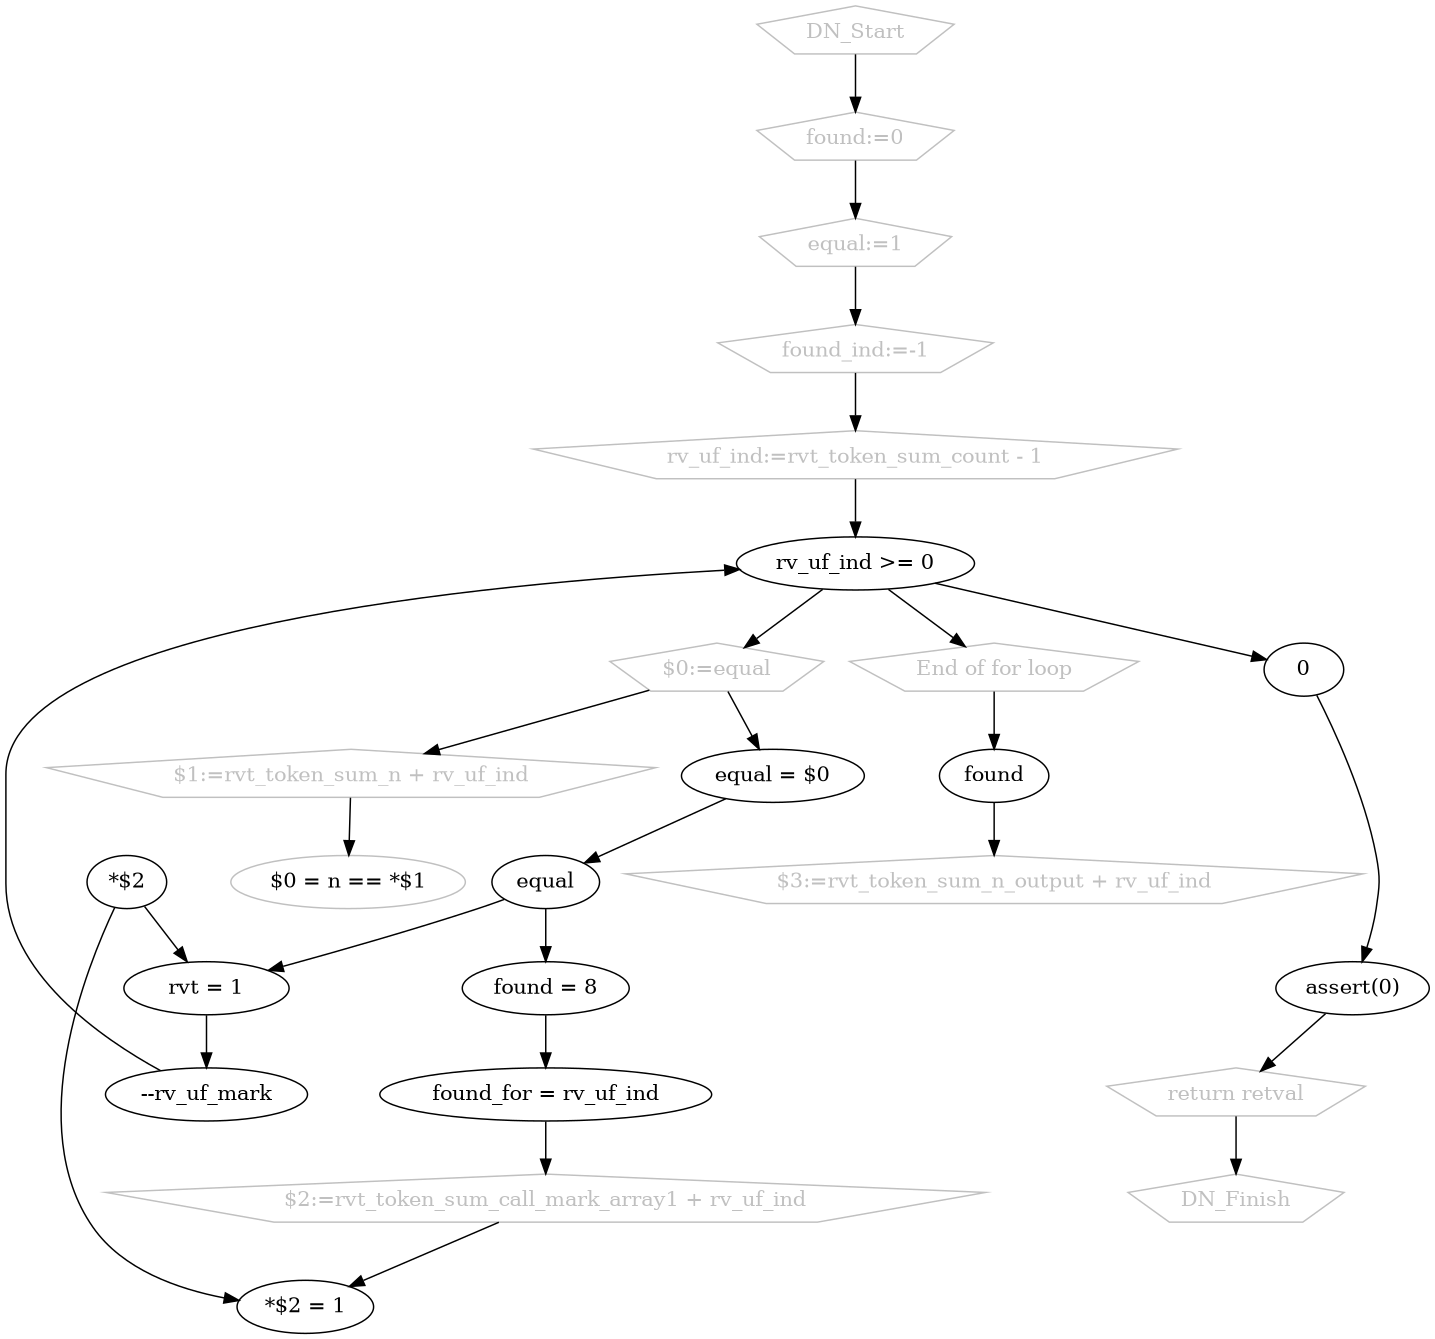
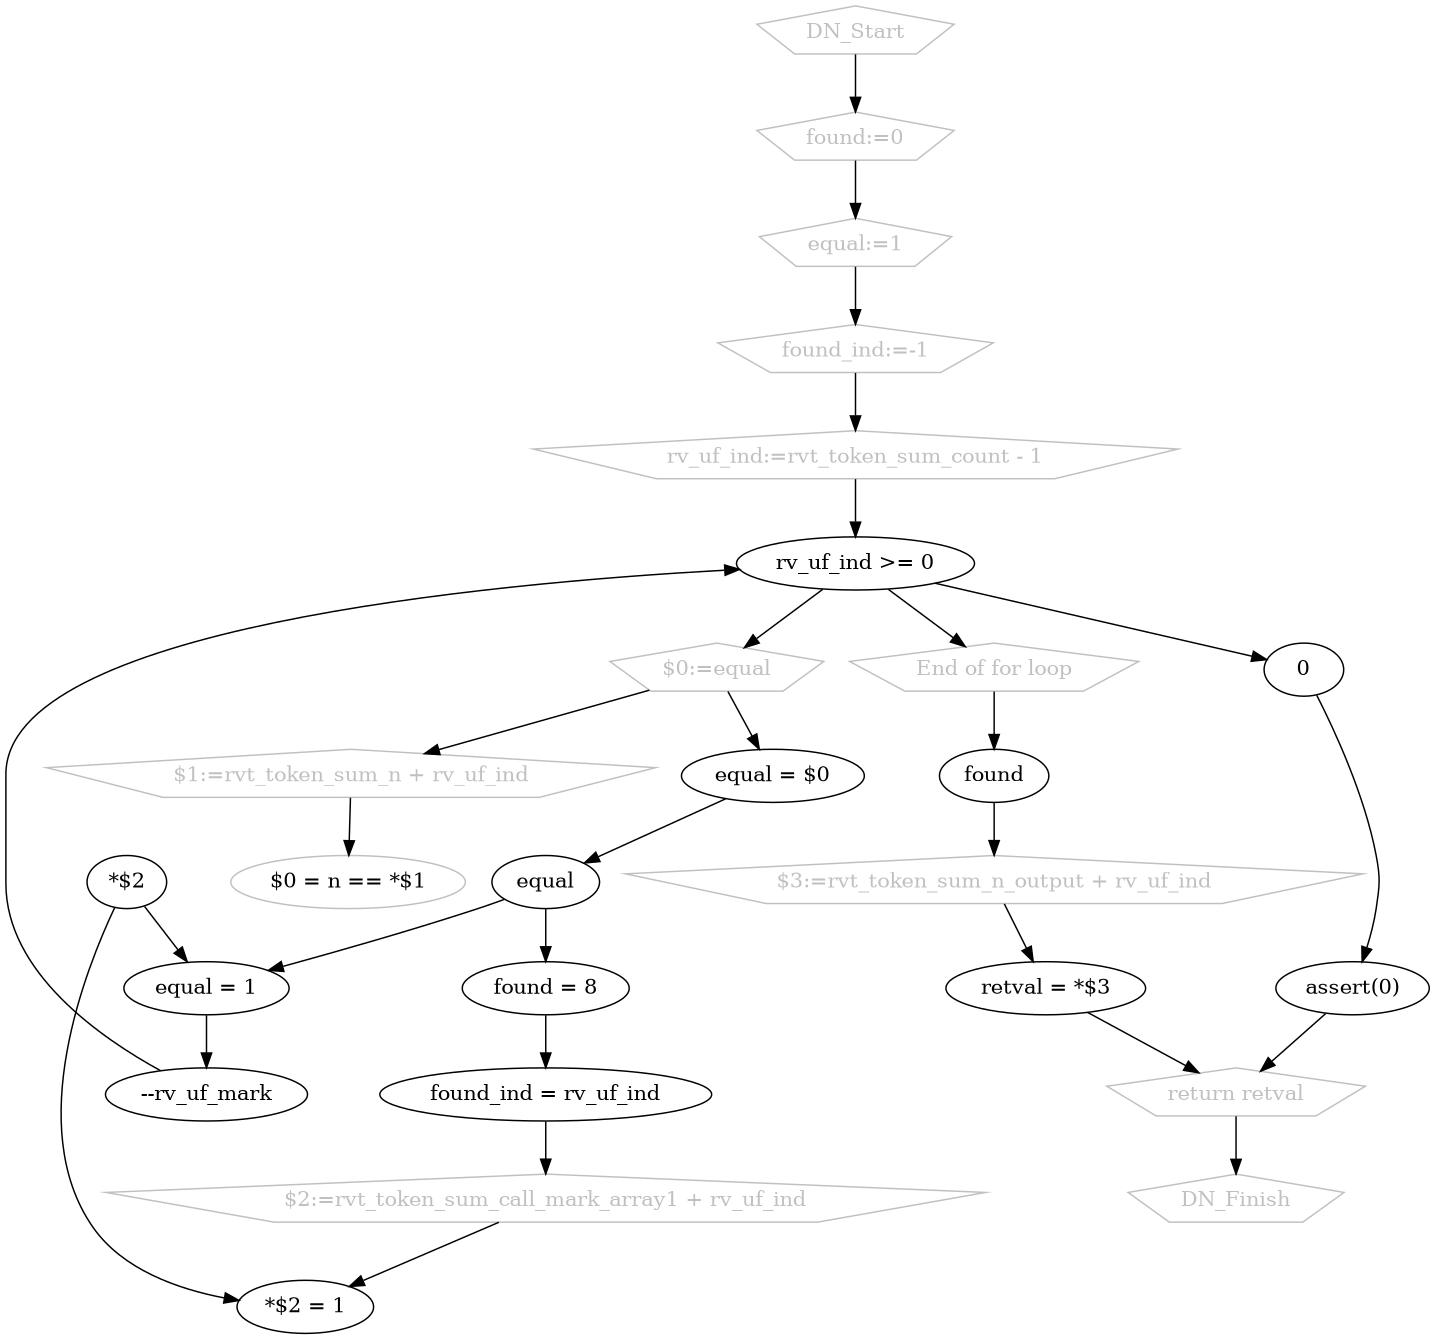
(206, 988) -> (206, 988)
none -> (1046, 988)
(546, 1094) -> (546, 1094)
